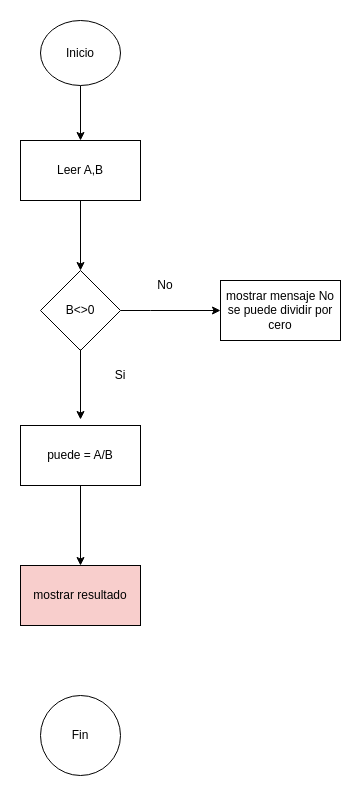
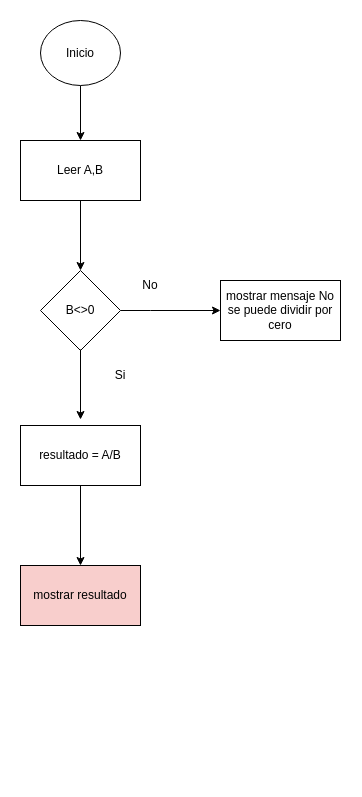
(166, 286) -> (151, 286)
(81, 456) -> (81, 456)
(81, 736) -> none
